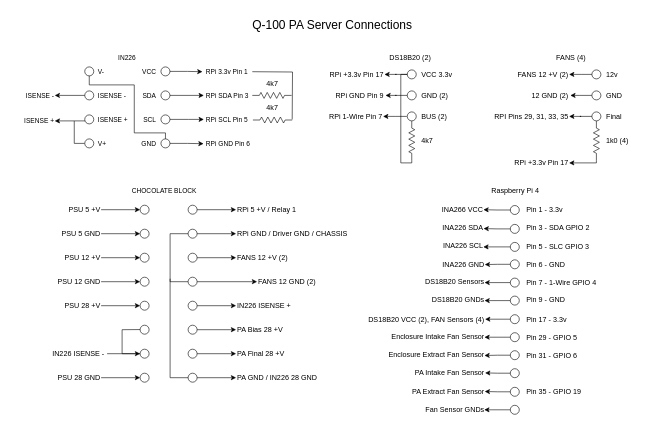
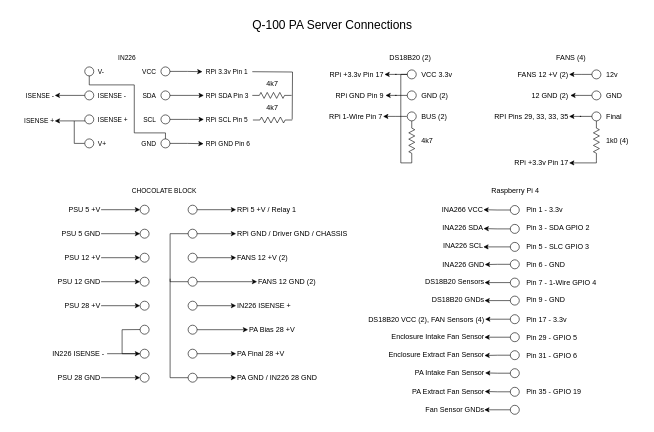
(531, 117) -> (531, 117)
(266, 330) -> (278, 330)
